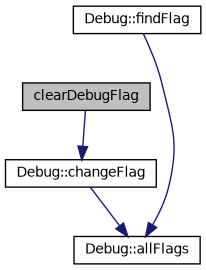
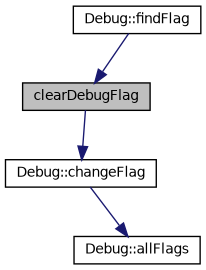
(172, 129) -> (116, 53)
